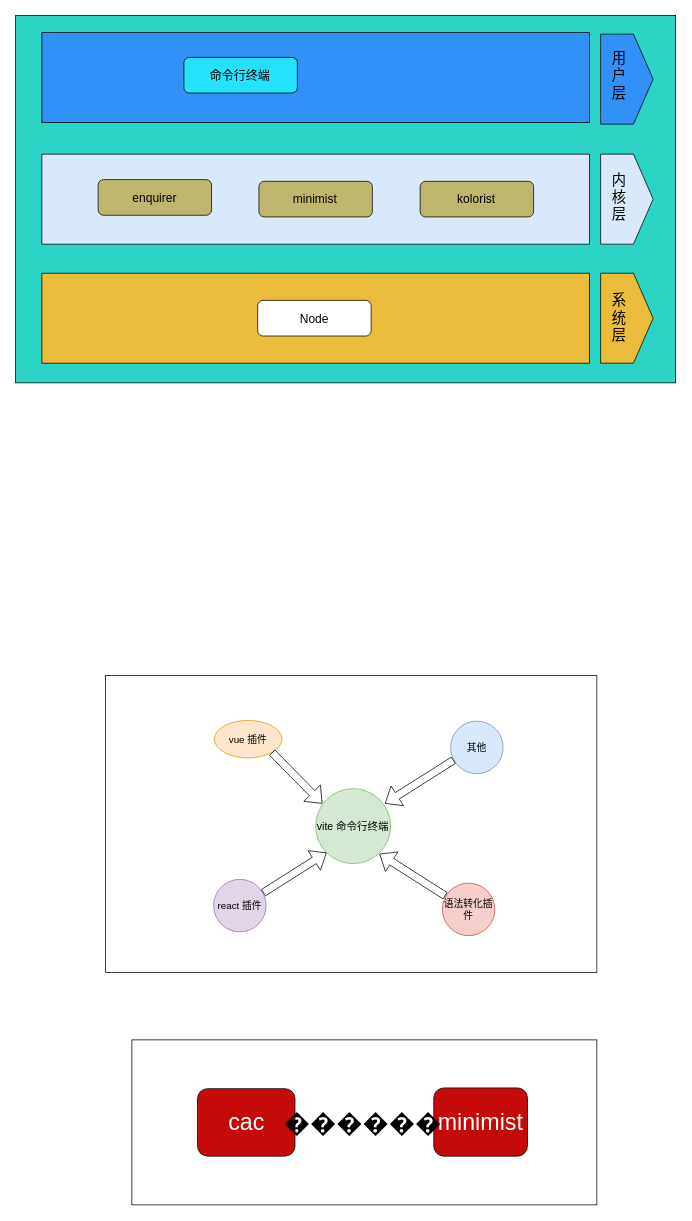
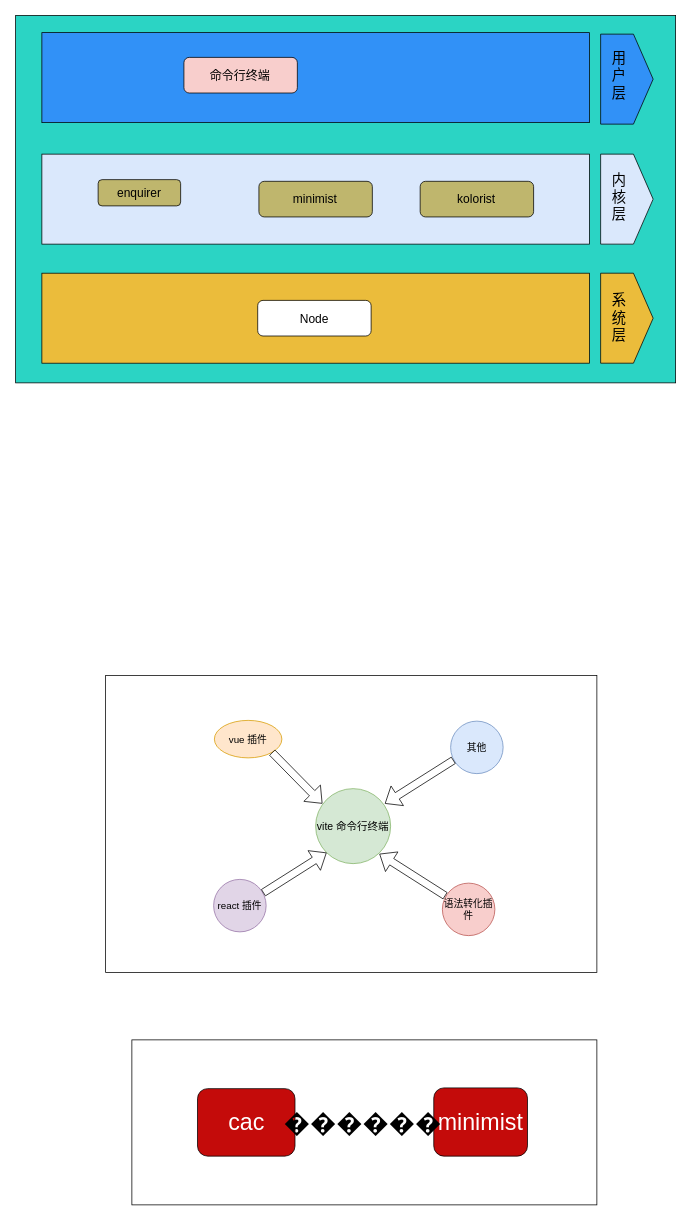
(240, 75) -> (240, 75)
(155, 197) -> (139, 193)
